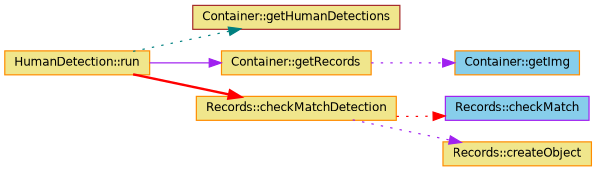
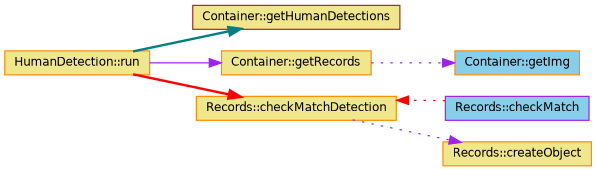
(181, 41) -> (181, 41)
(415, 116) -> (427, 100)
